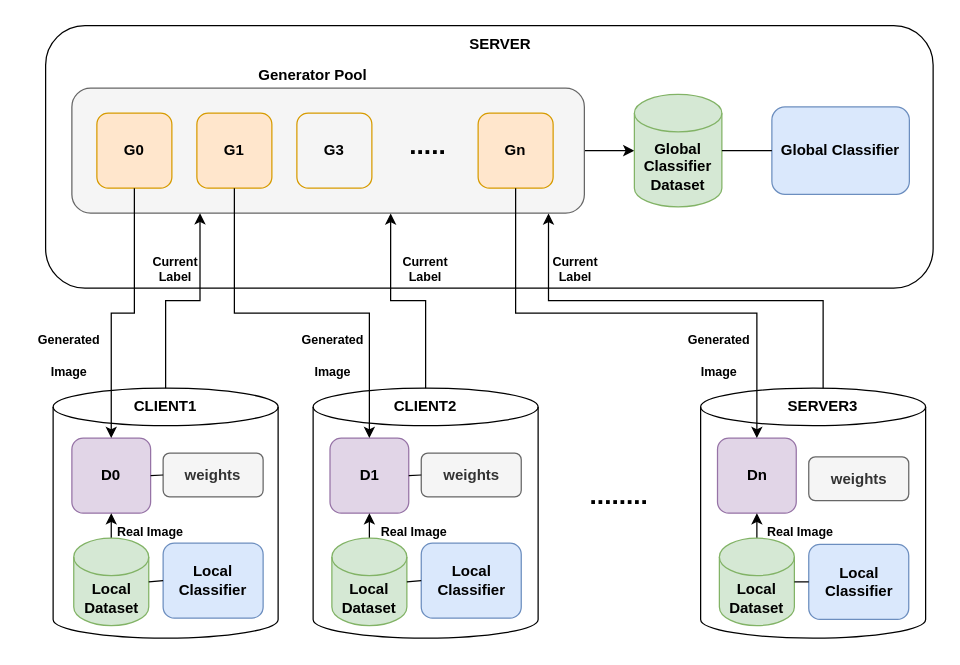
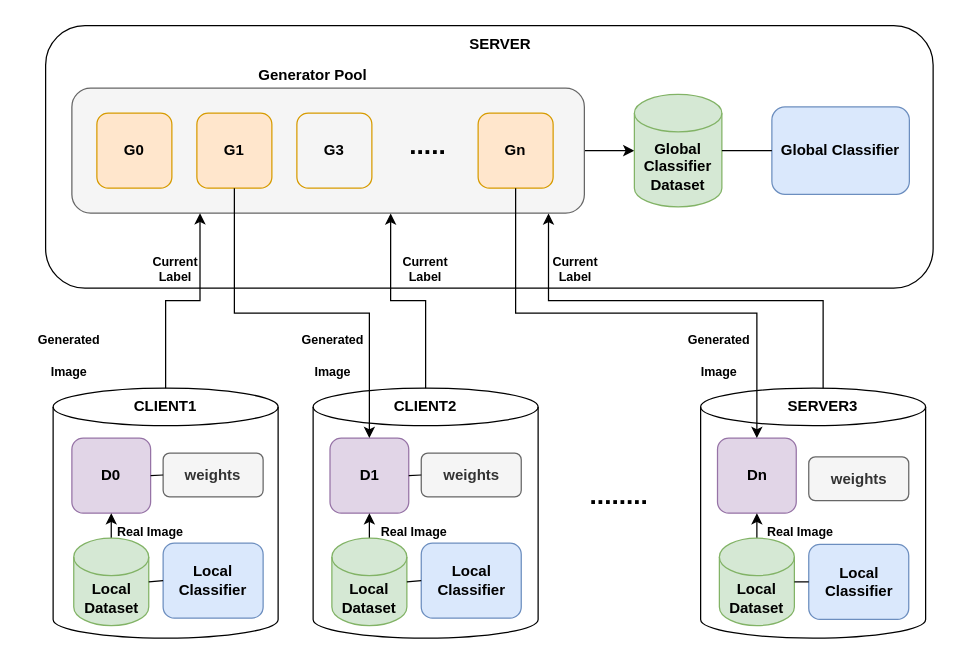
(127, 313) -> none
